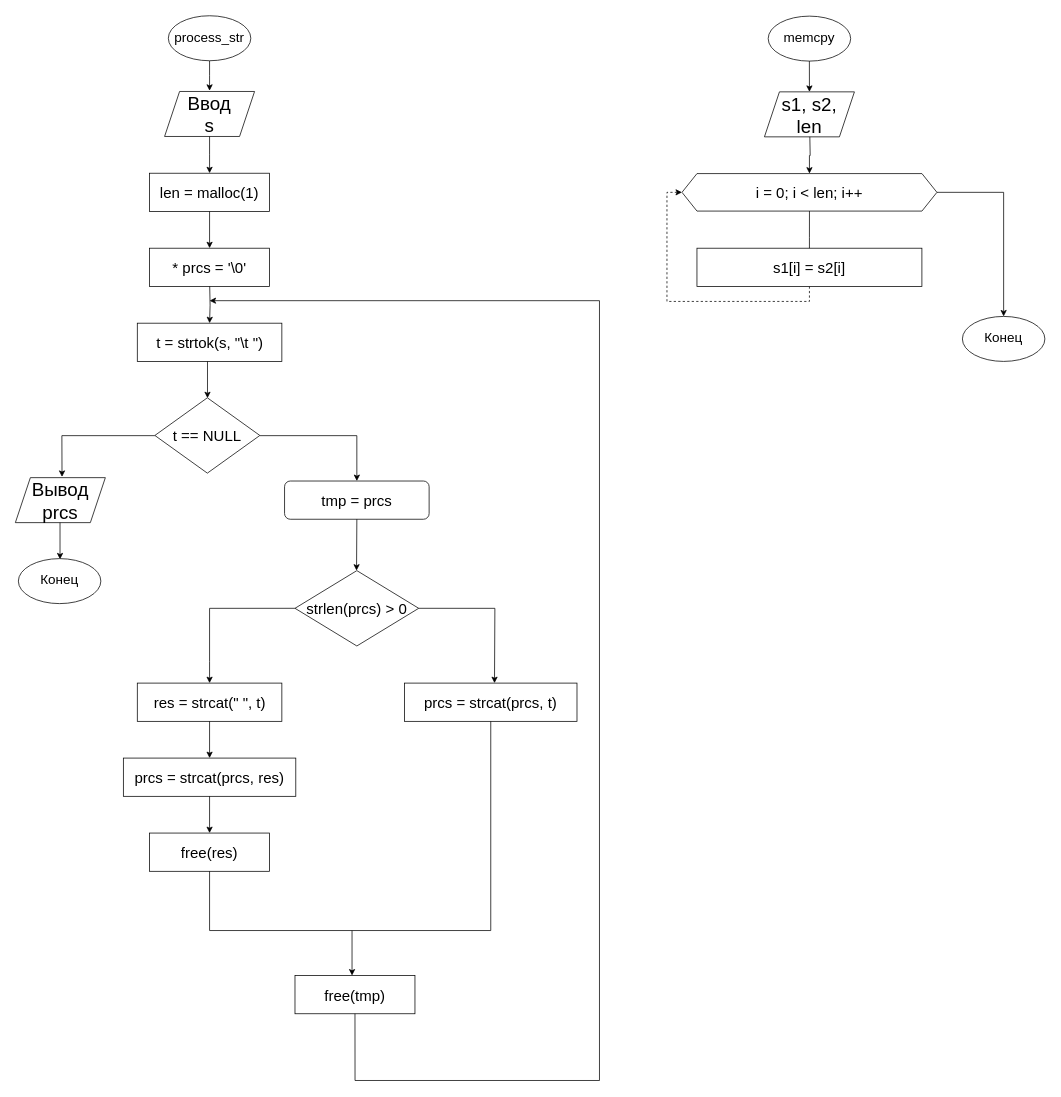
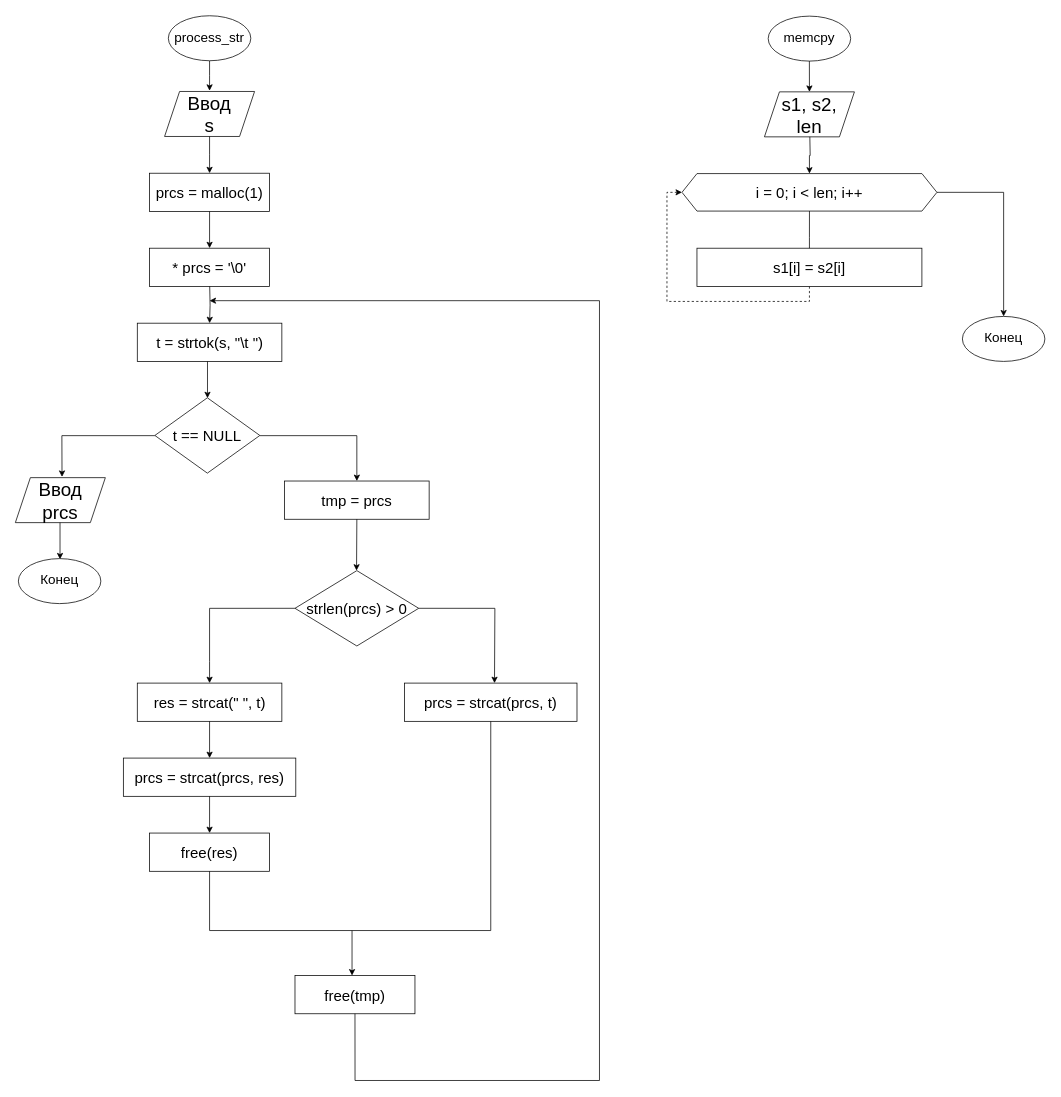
(210, 192) -> (210, 192)
(60, 500) -> (60, 500)
(357, 500) -> (357, 500)
